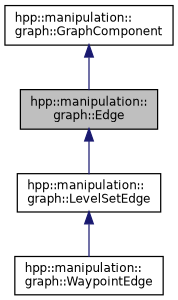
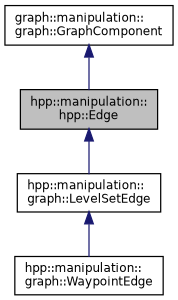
(89, 25) -> (89, 25)
(89, 109) -> (89, 109)
